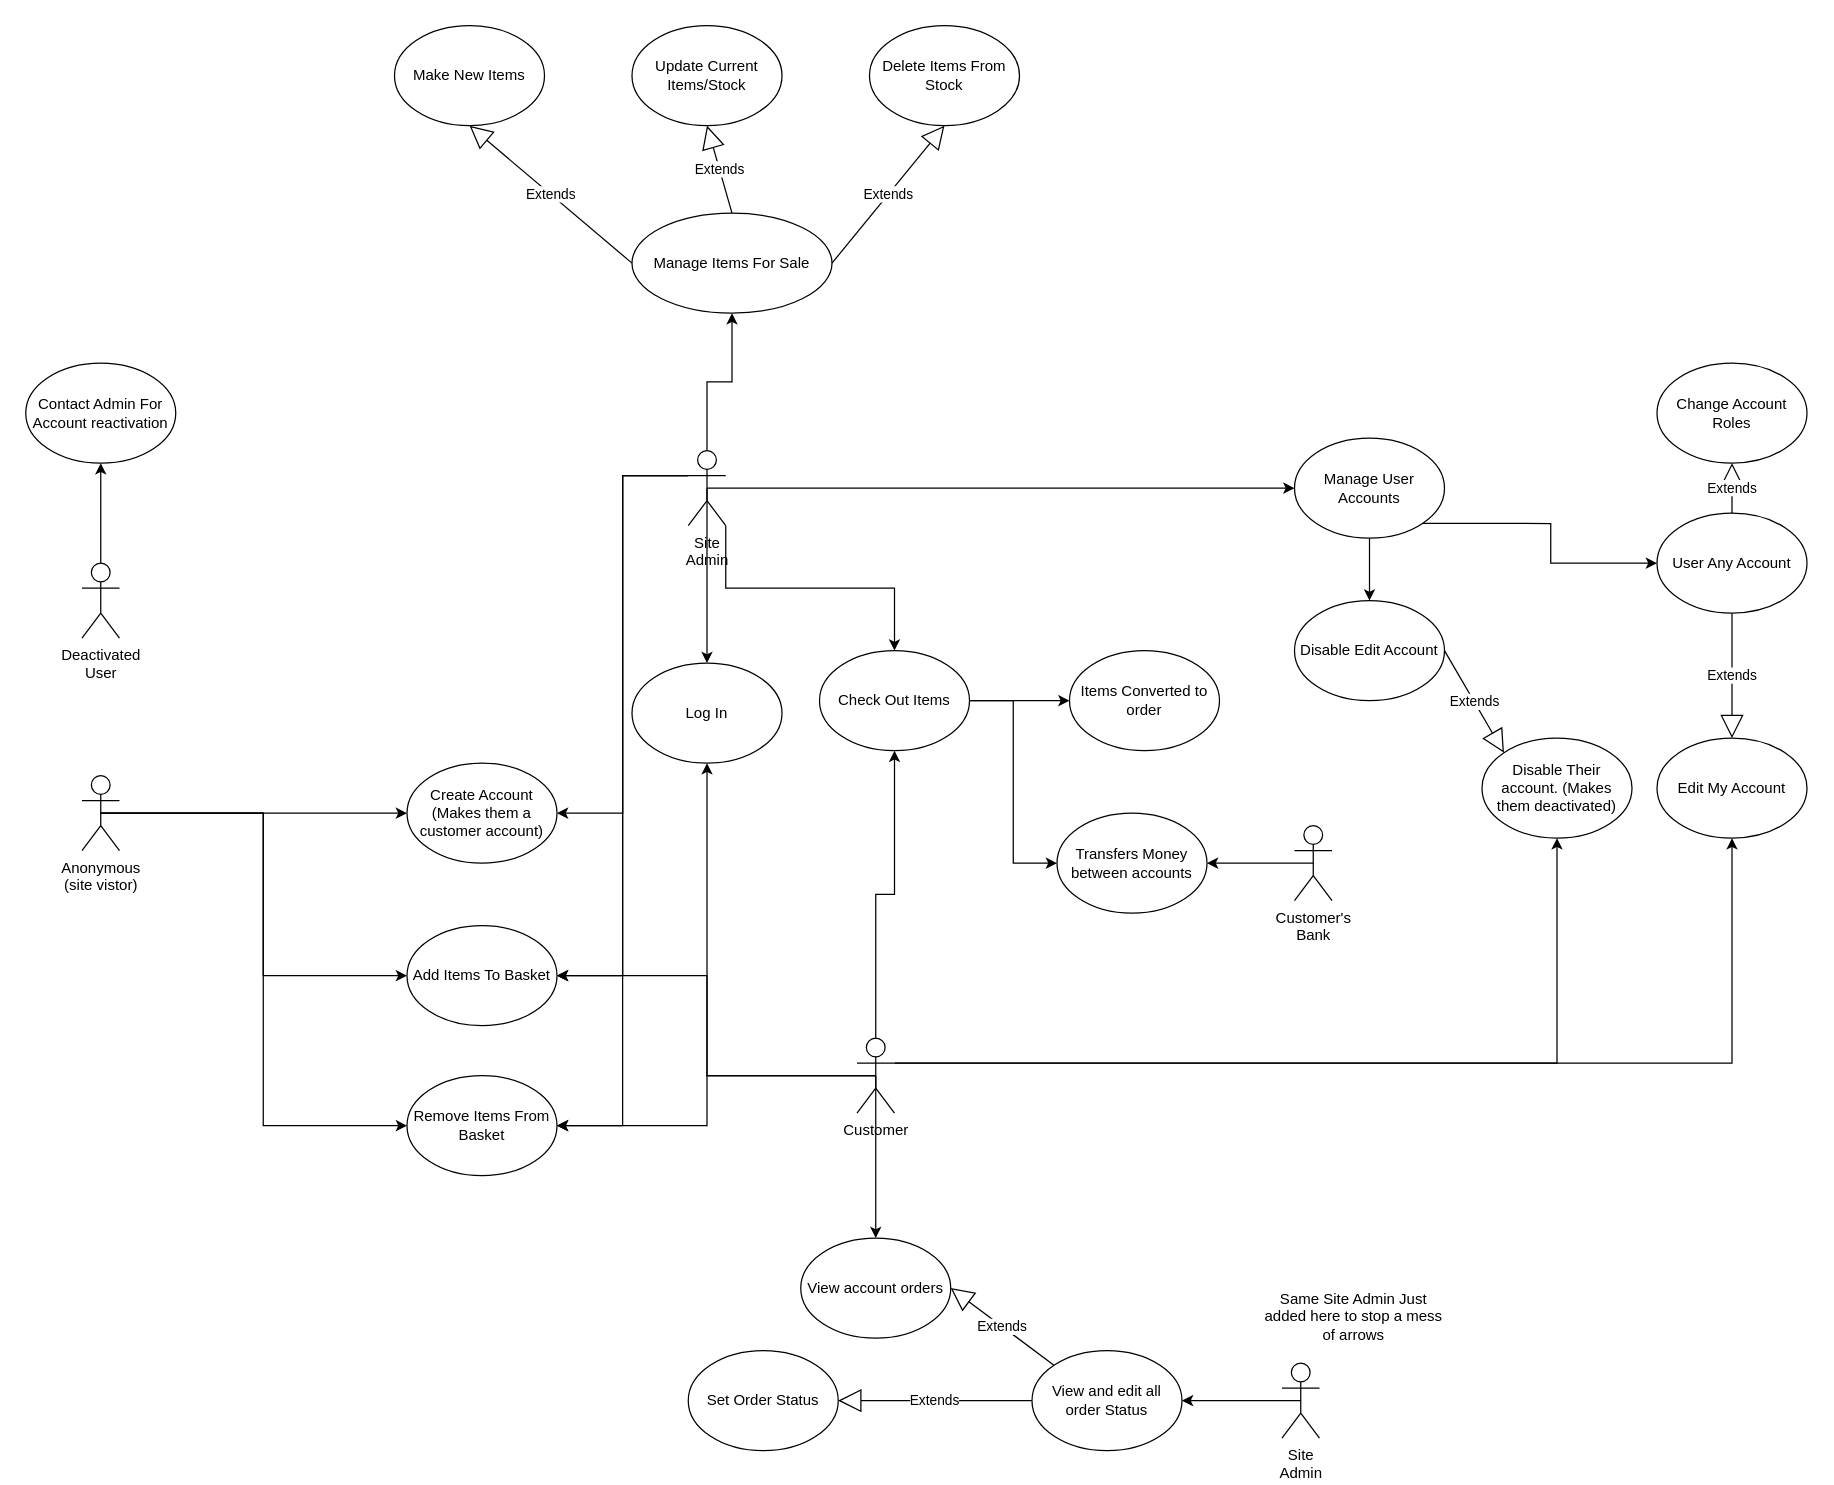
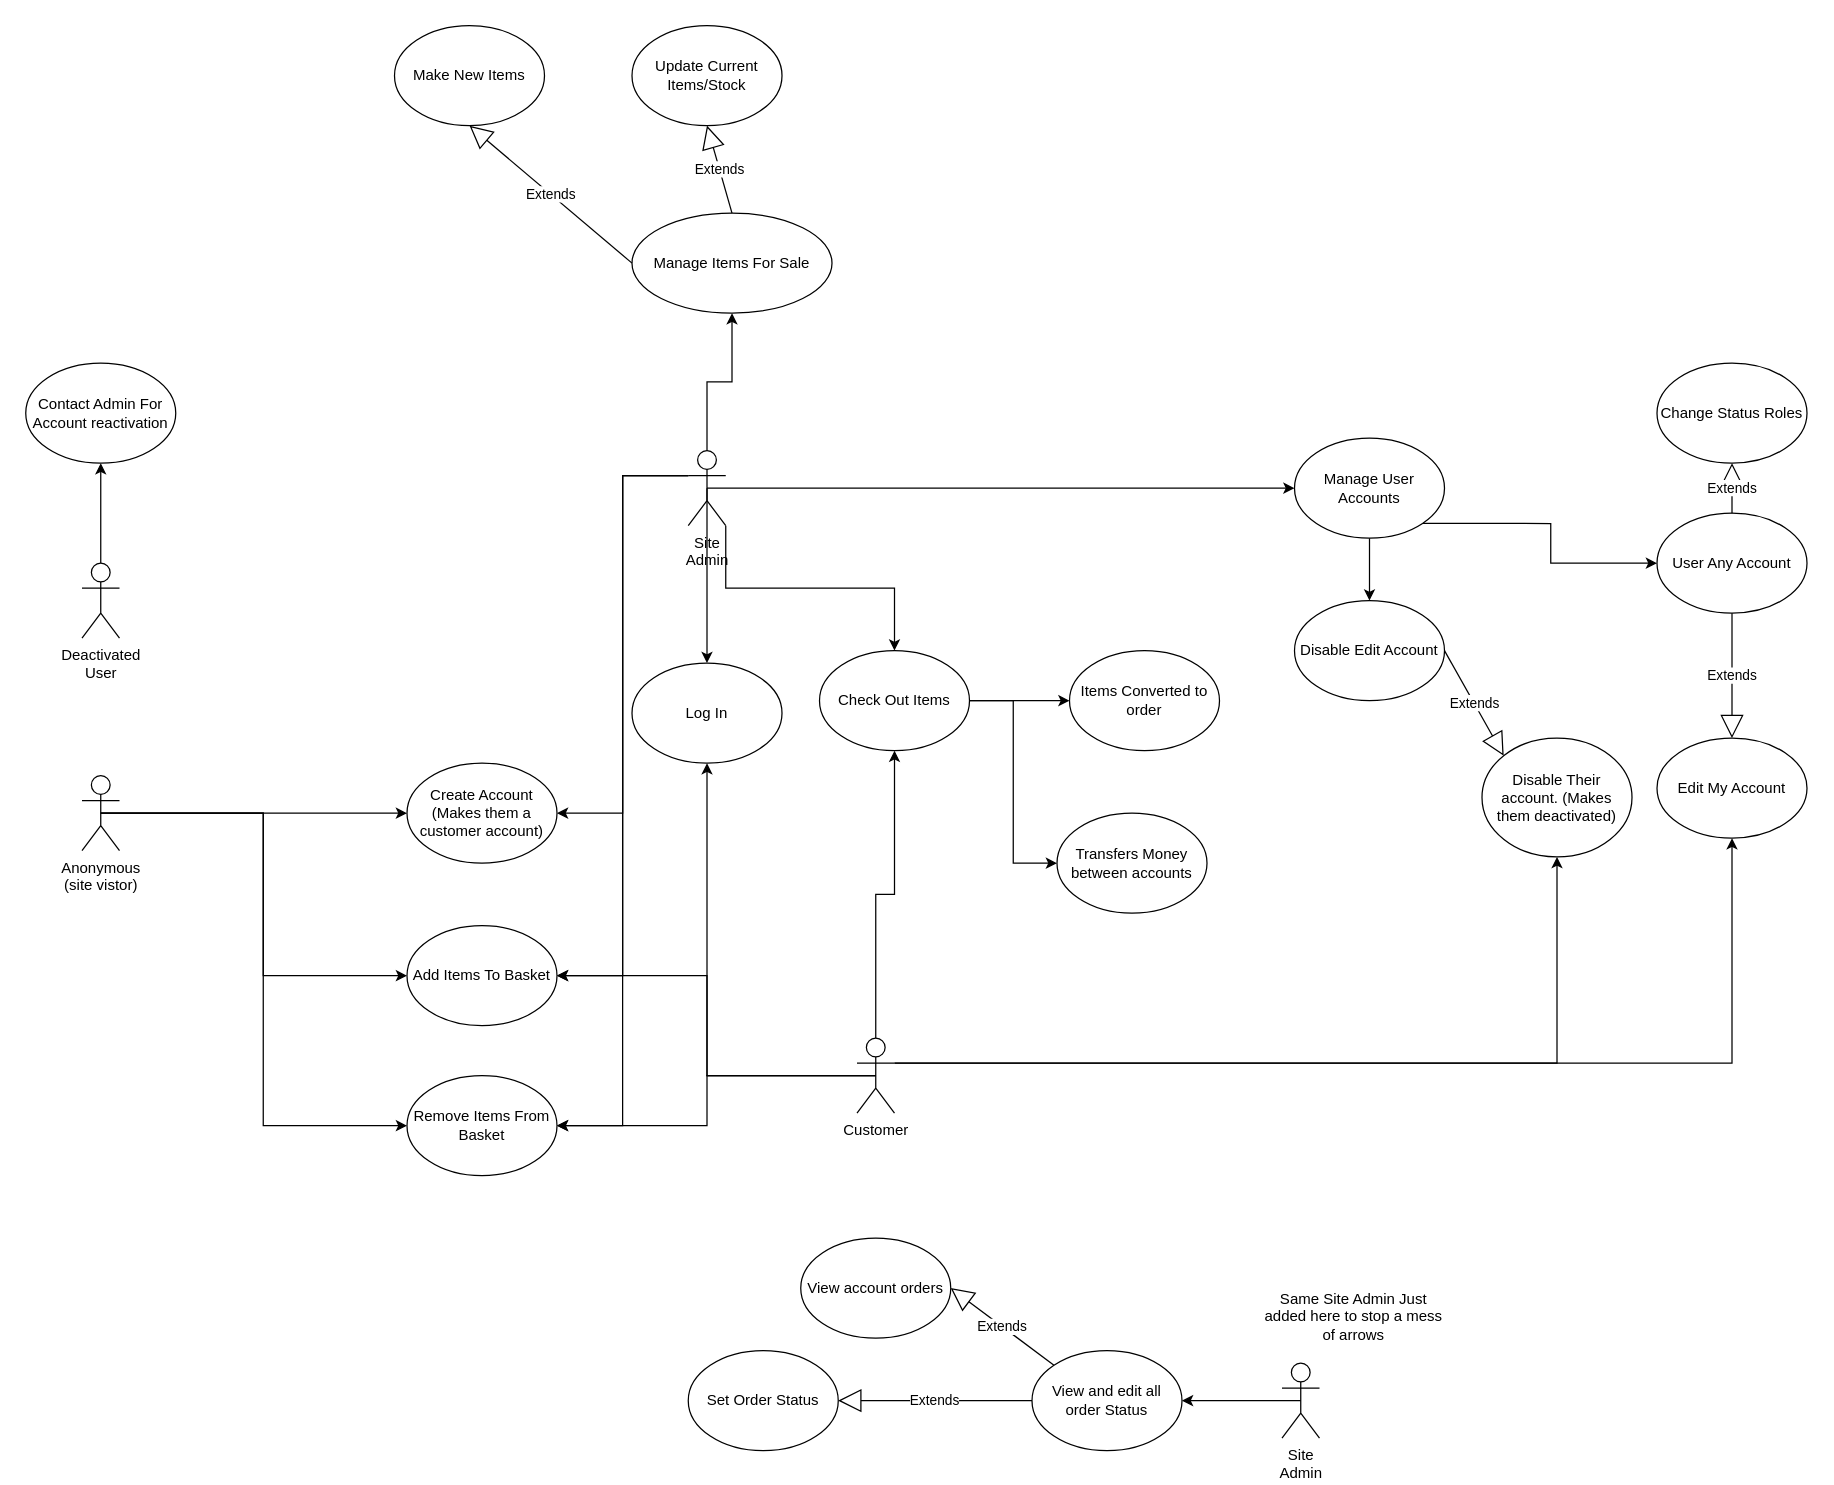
(944, 76) -> none
(881, 204) -> none
(1732, 413) -> (1732, 413)
(1557, 788) -> (1557, 798)
(1263, 863) -> none
(1313, 863) -> none
(876, 1161) -> none
